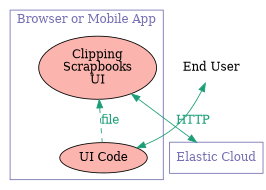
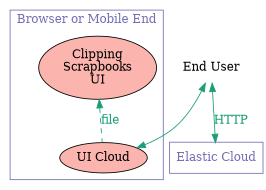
(87, 20) -> (87, 20)
(169, 122) -> (214, 113)
(104, 158) -> (104, 158)
